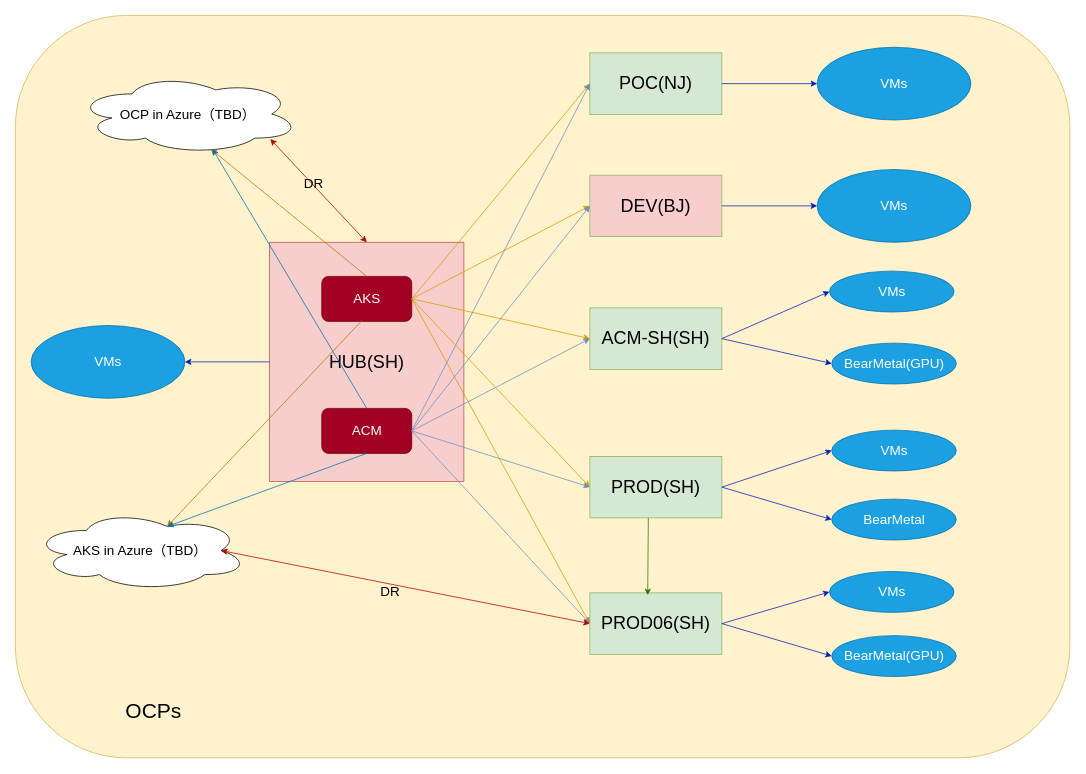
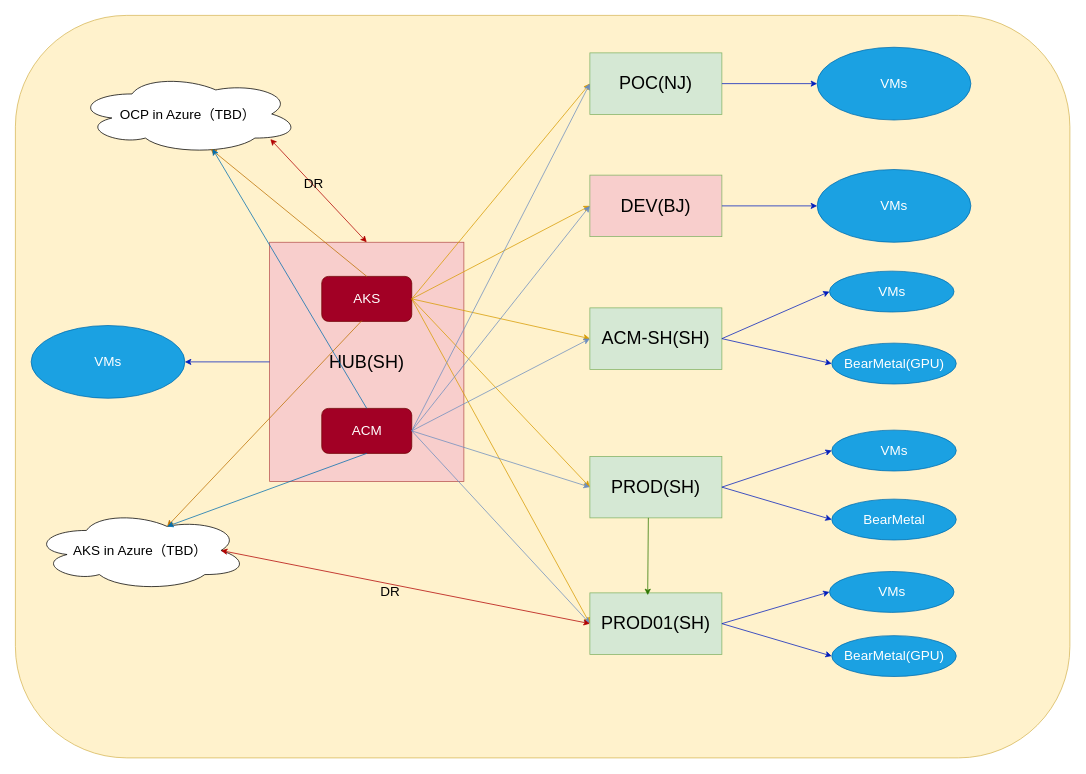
(656, 624) -> (656, 624)
(154, 710) -> none
